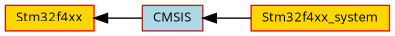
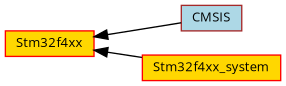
(234, 18) -> (125, 55)
